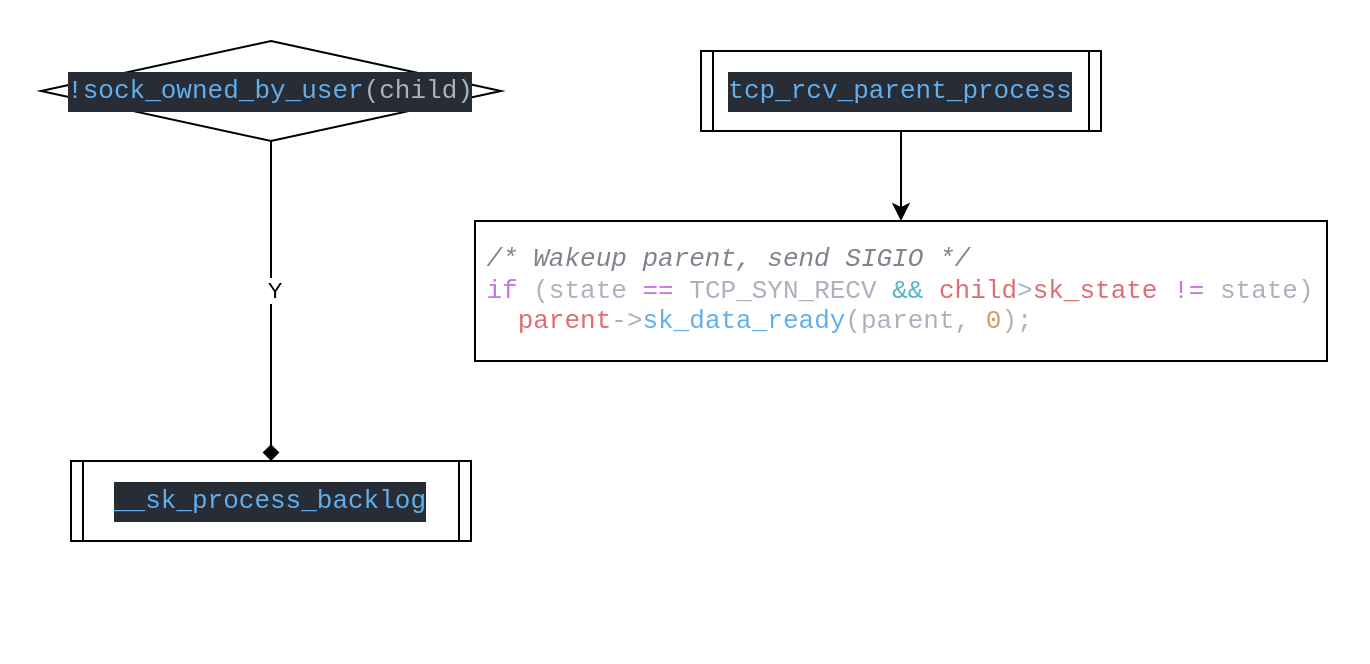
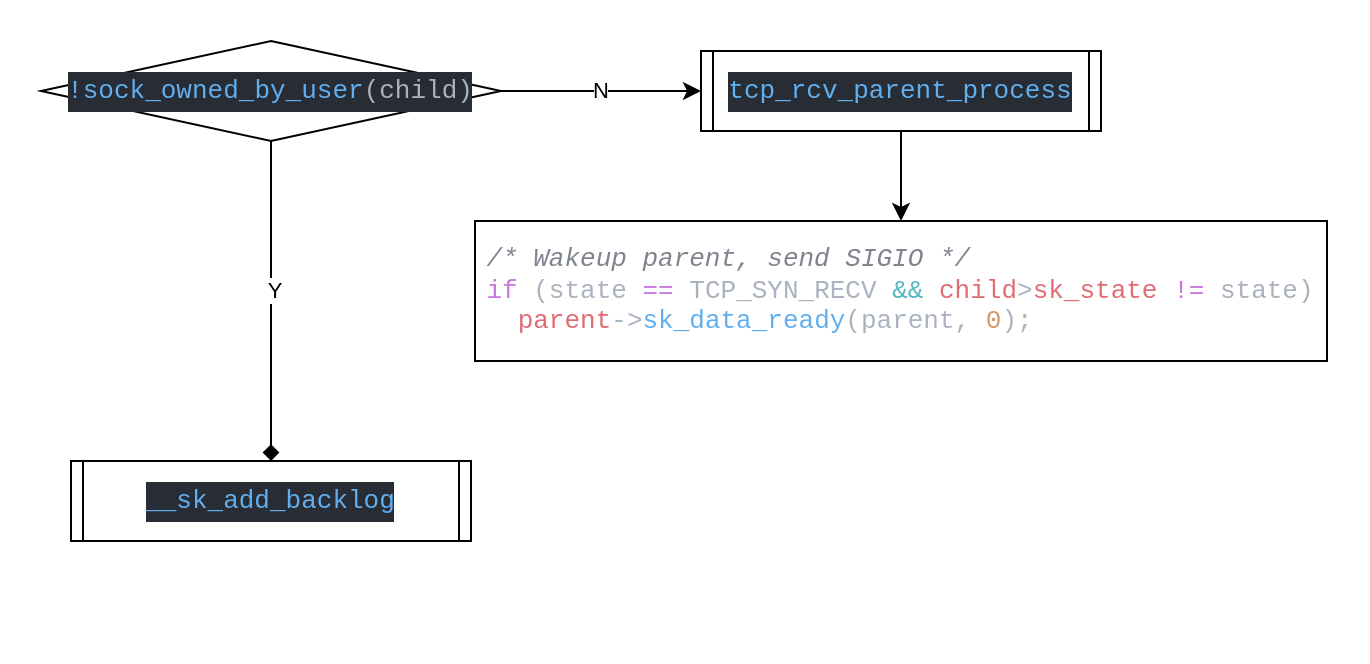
none -> (594, 91)
(271, 501) -> (271, 501)
